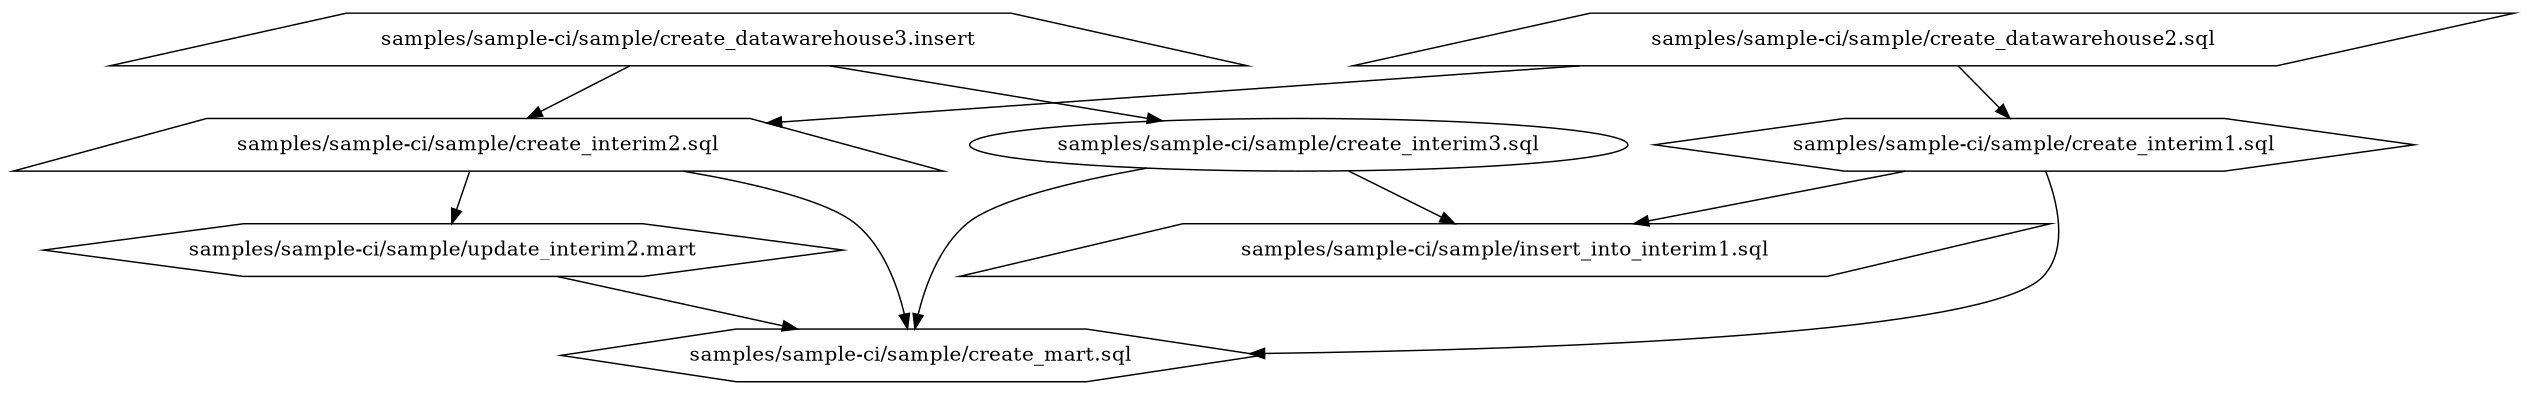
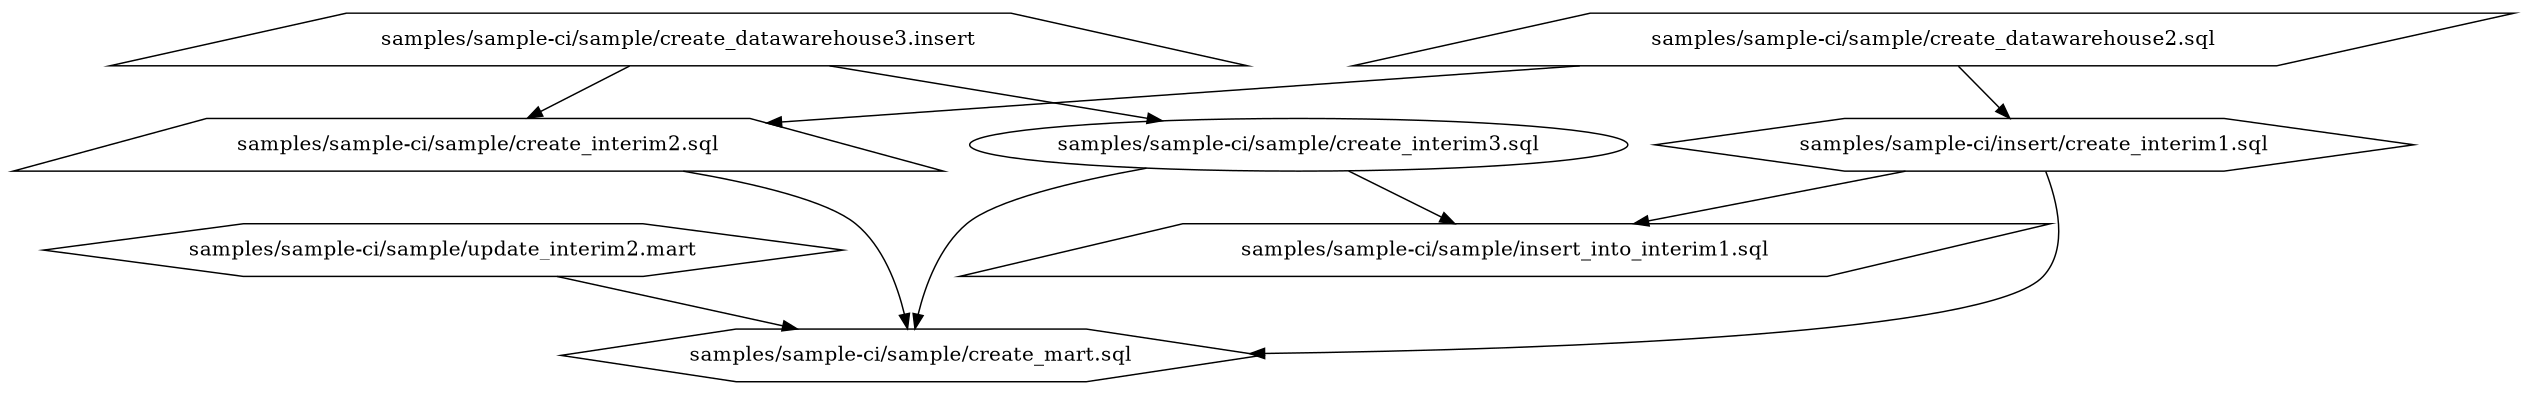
(2034, 145) -> (2034, 145)
(463, 190) -> none
